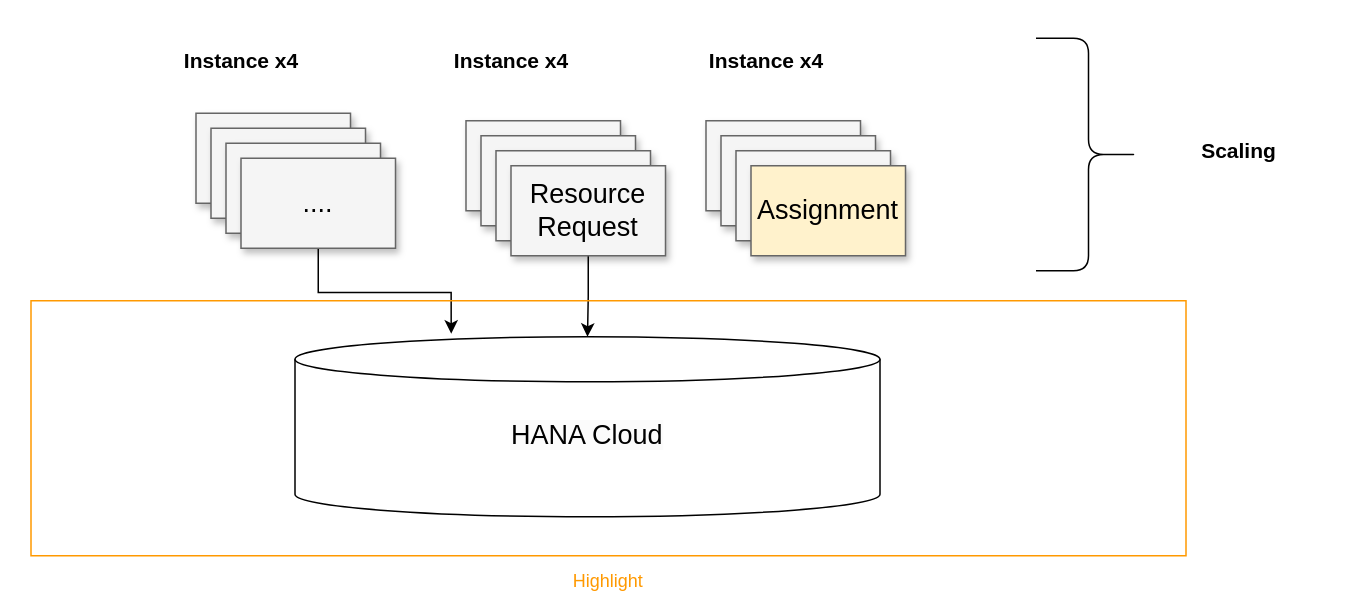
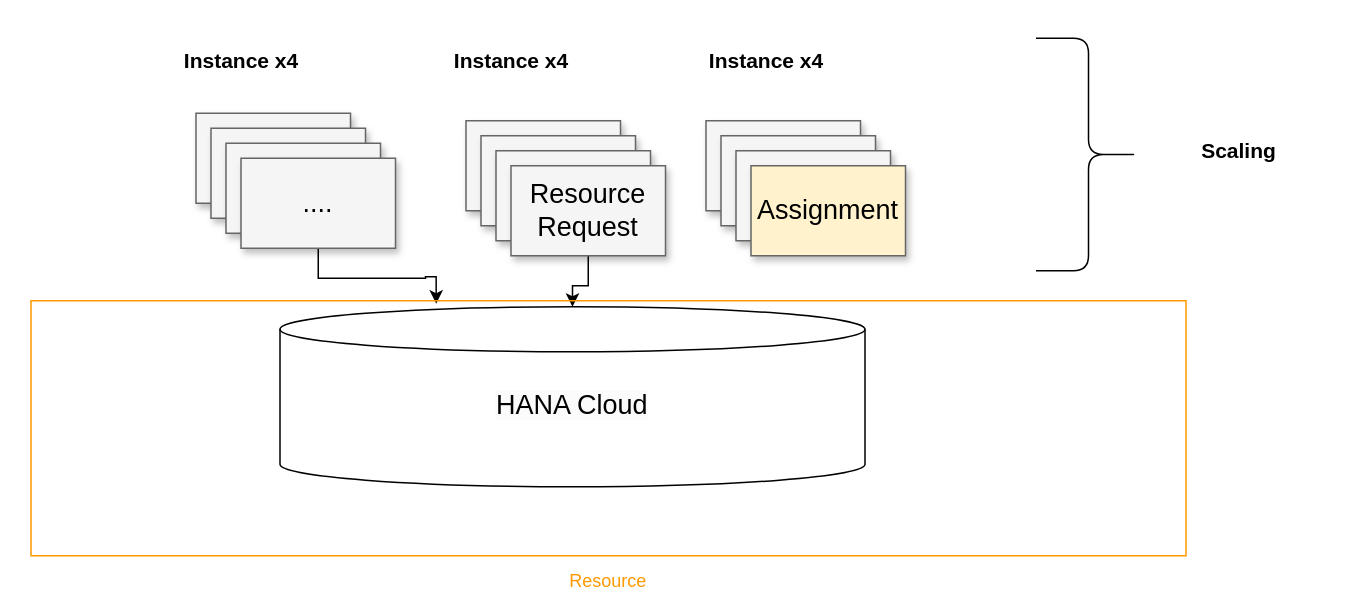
(587, 427) -> (572, 397)
(608, 582) -> (608, 582)
